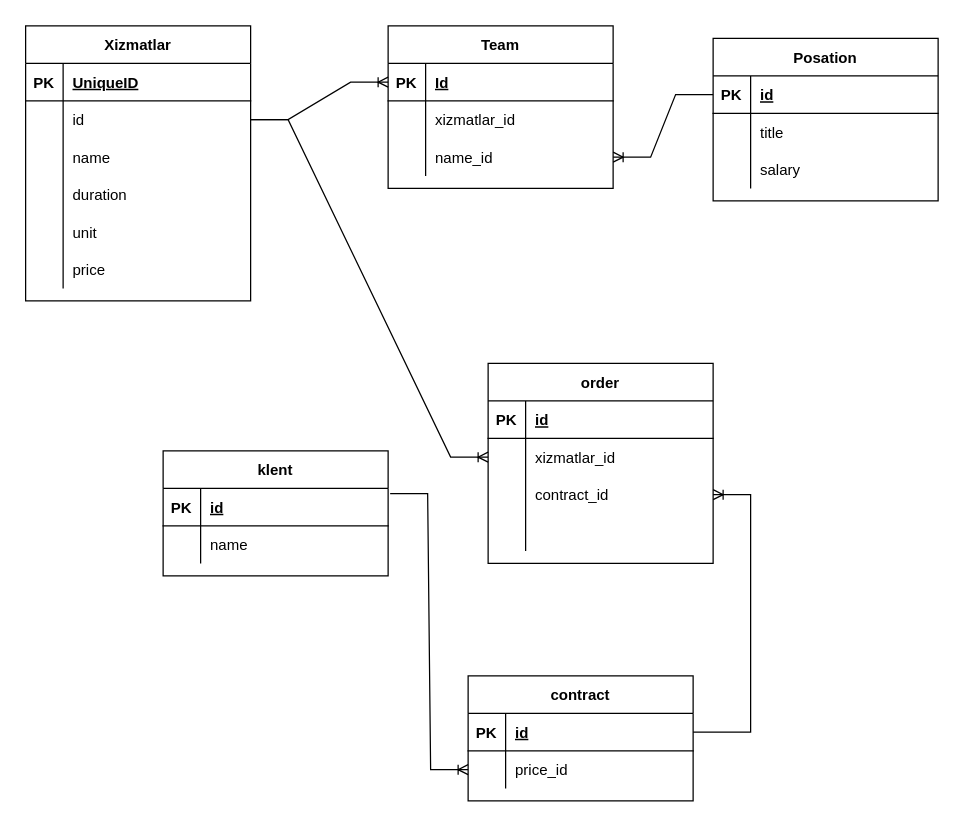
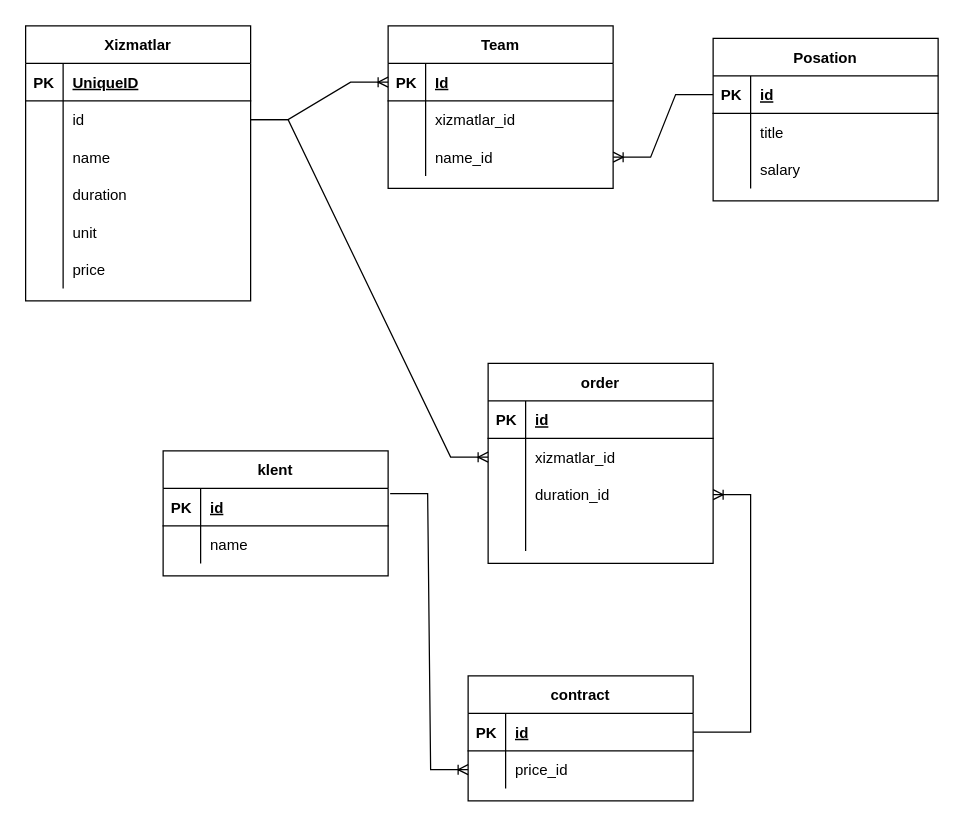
(579, 495) -> (577, 495)
